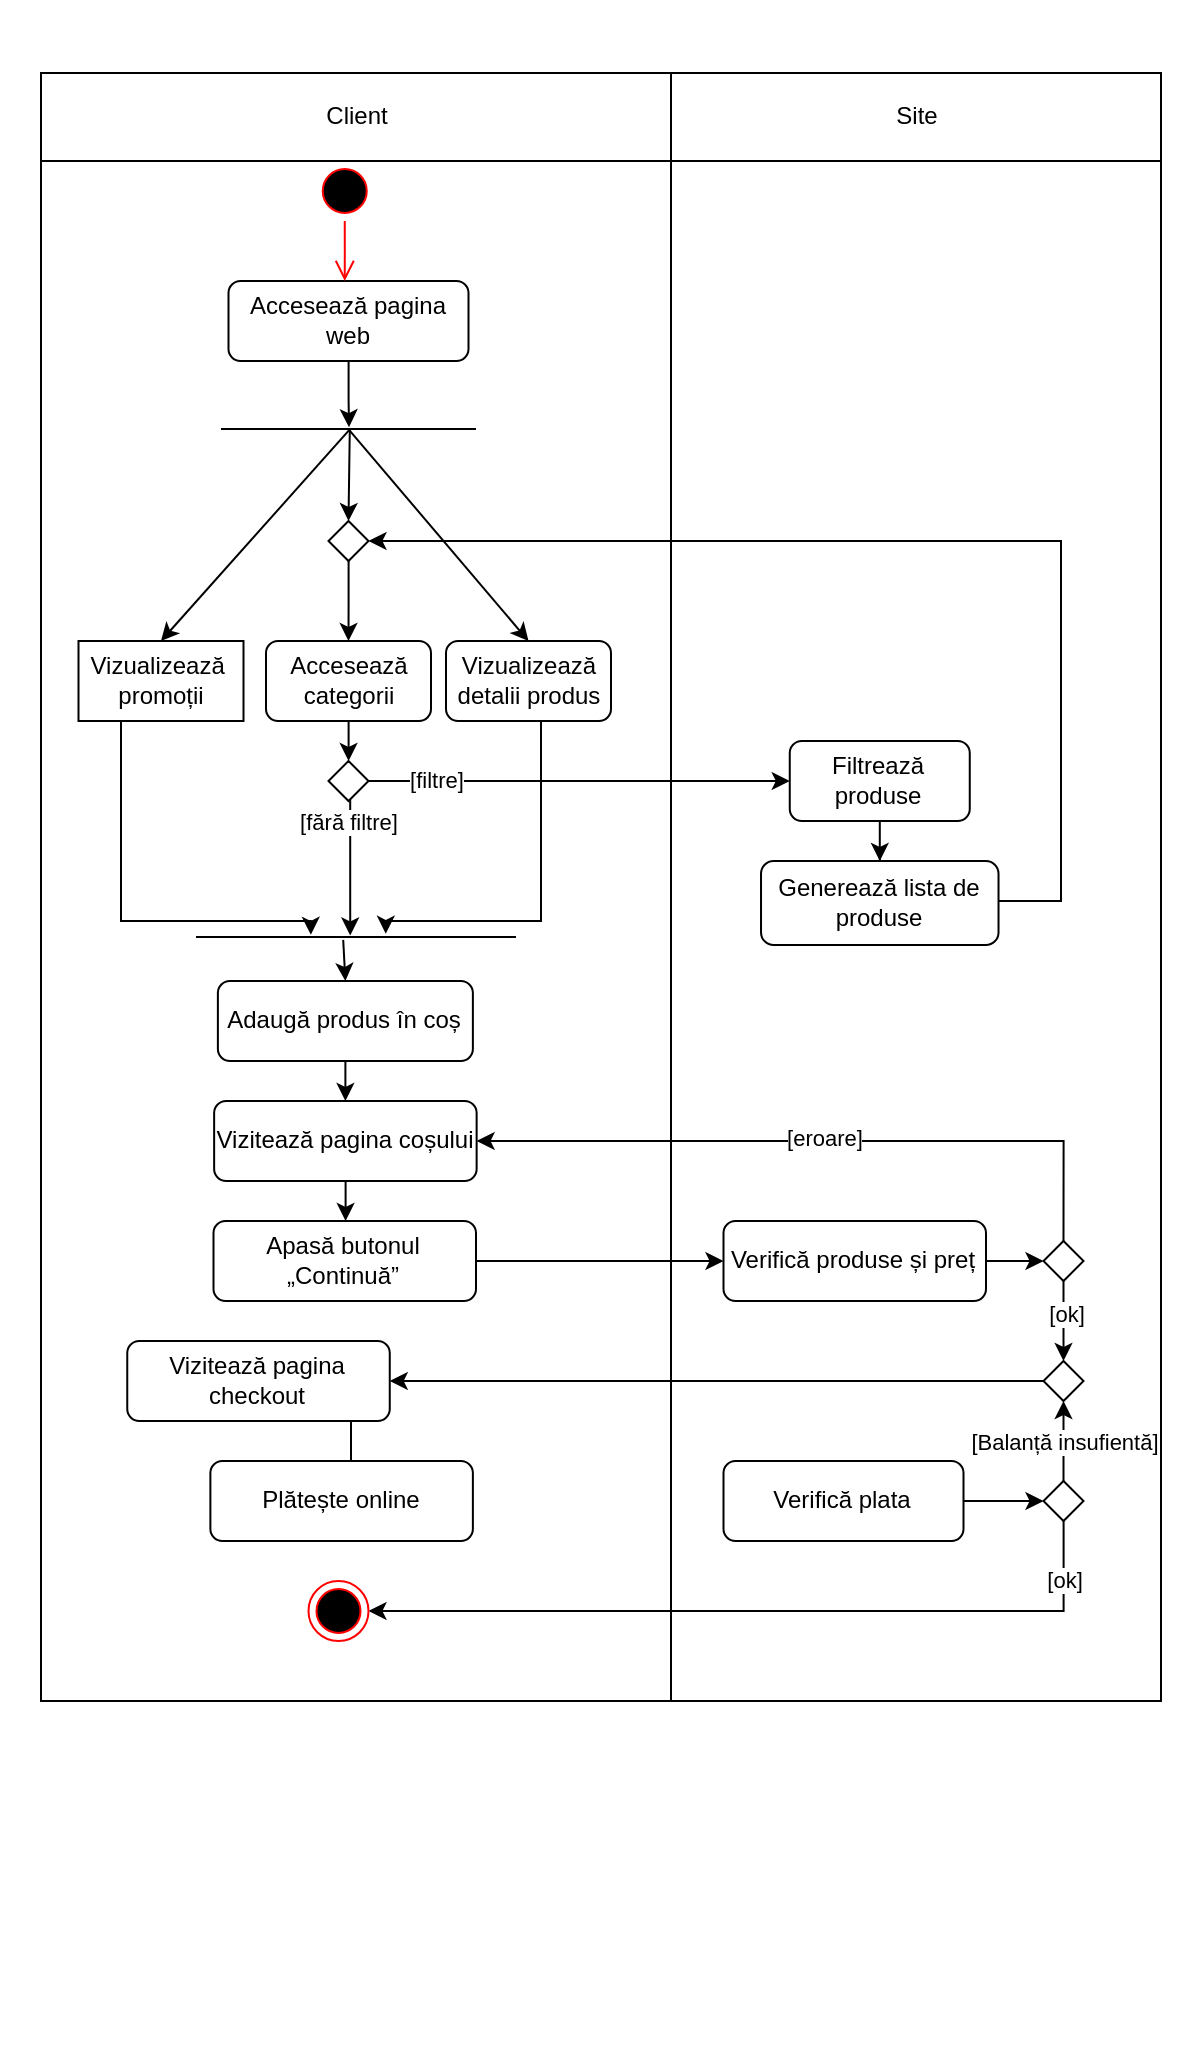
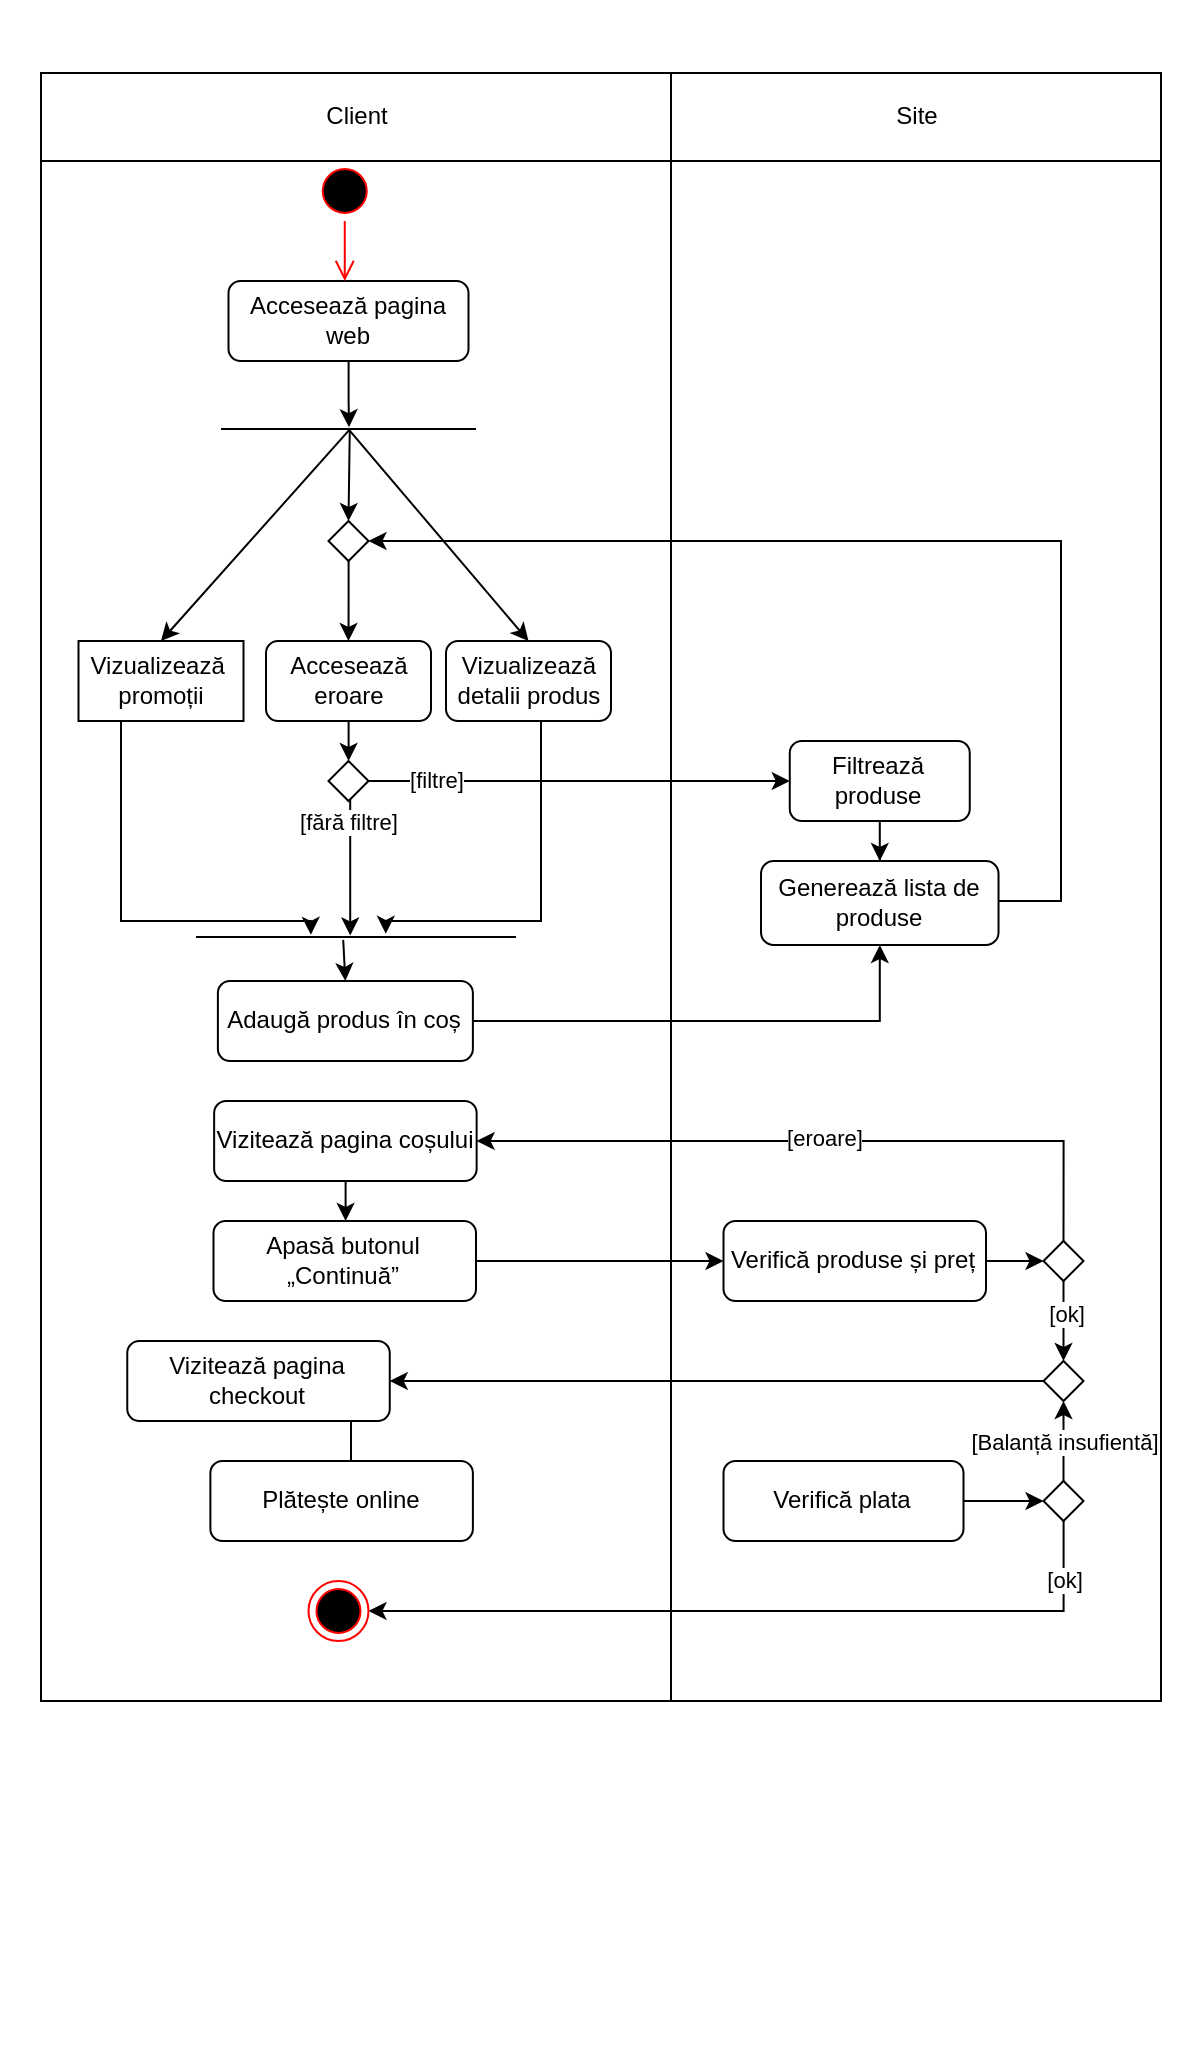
(350, 681) -> (350, 681)
(345, 1074) -> (707, 1021)
